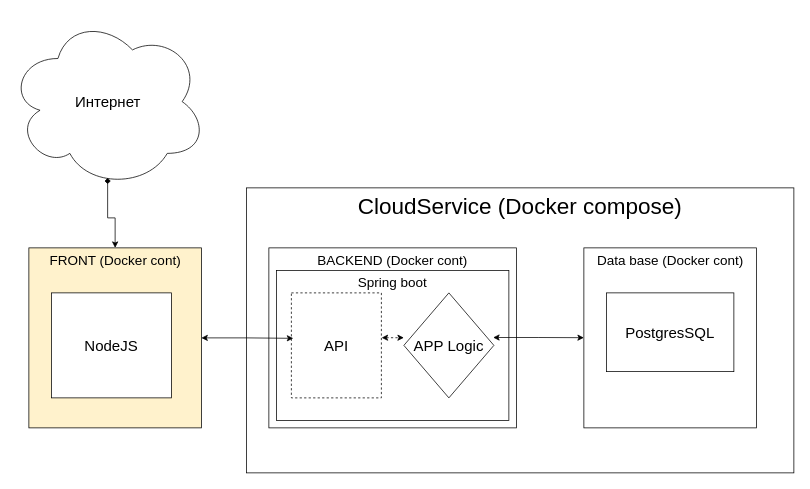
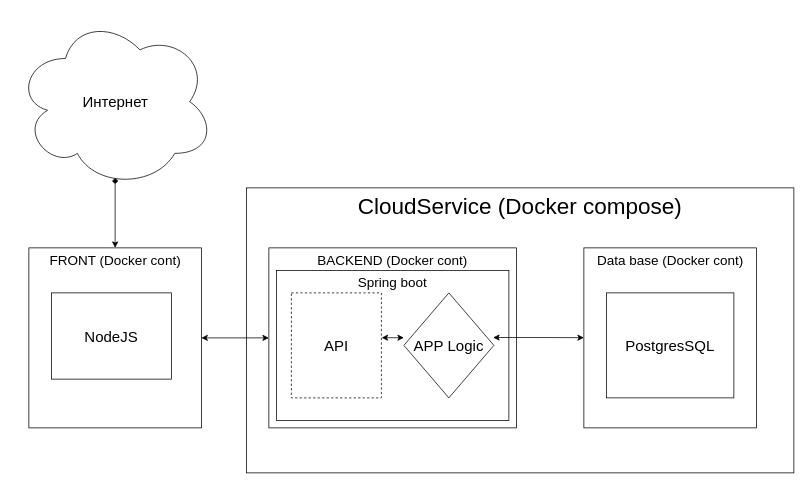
(108, 102) -> (115, 102)
(116, 261) -> (116, 261)
(670, 332) -> (670, 345)
(275, 338) -> (262, 338)
(393, 338) -> (393, 338)
(111, 345) -> (111, 336)
